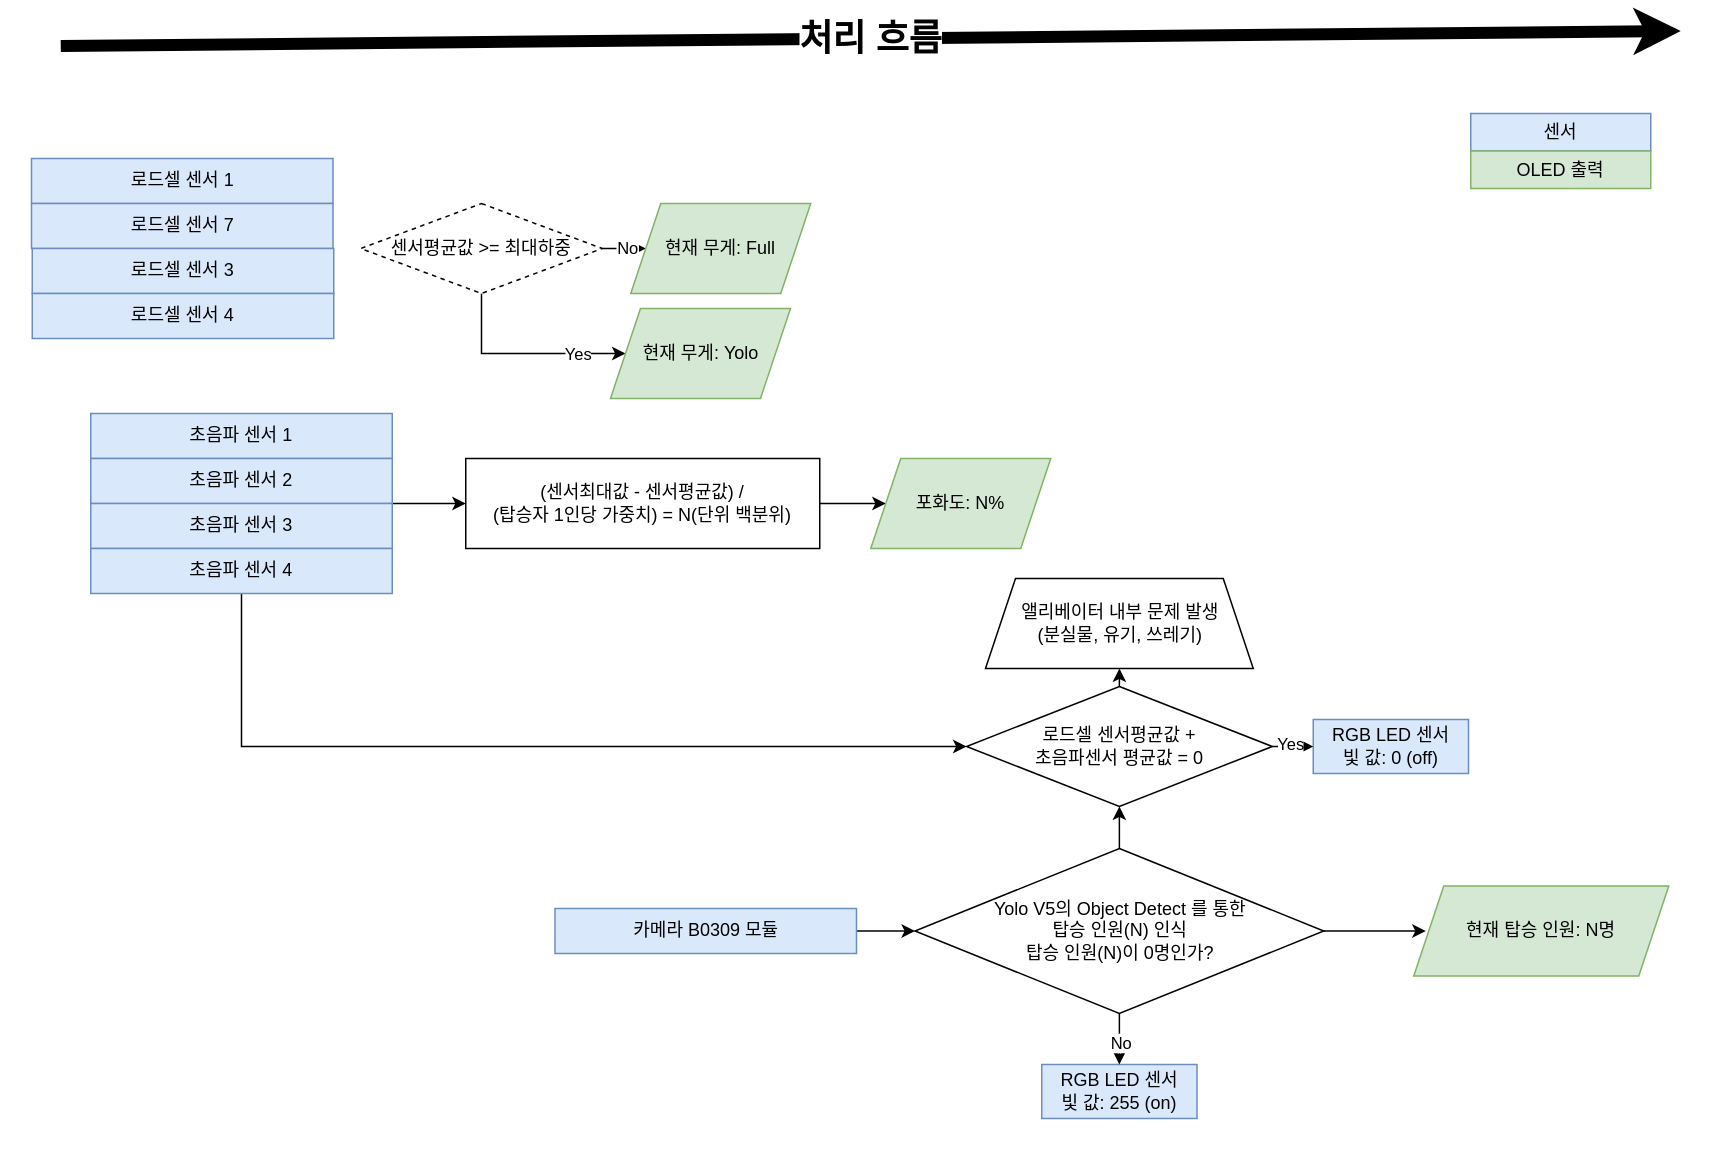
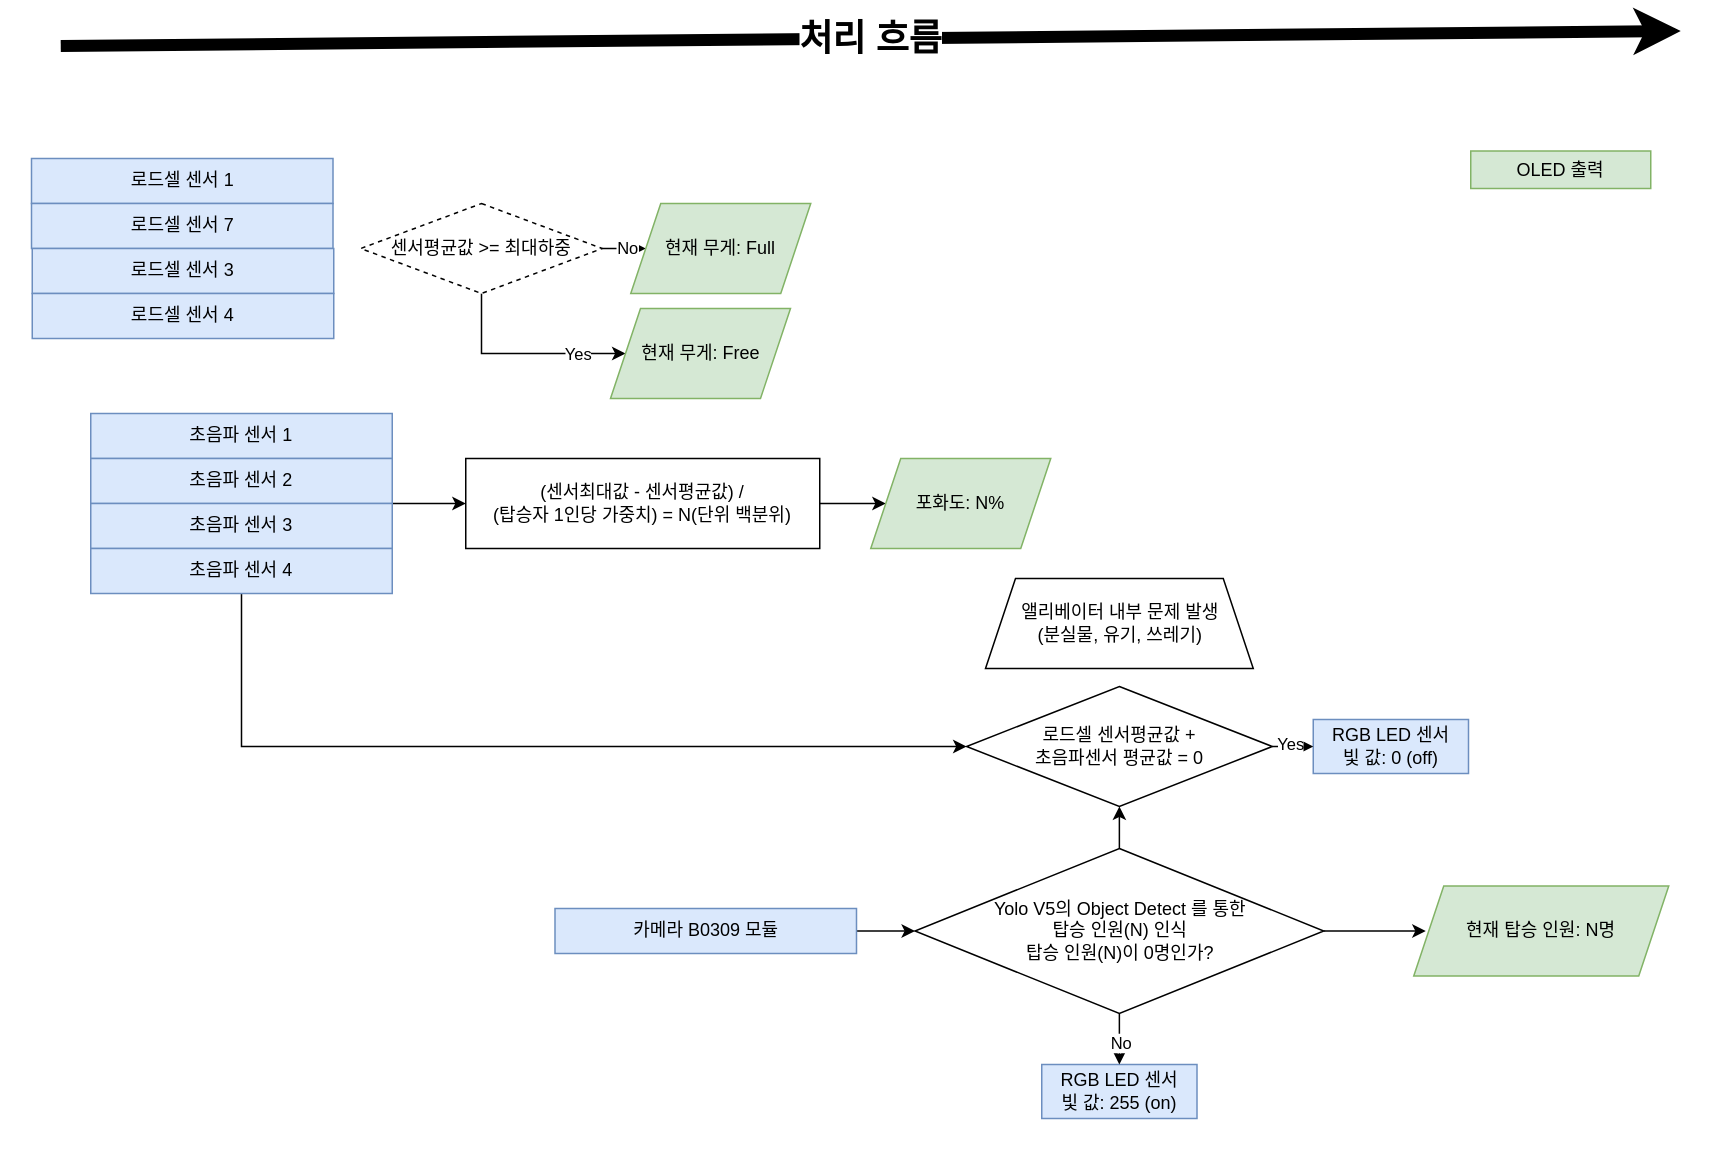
(1561, 132) -> none
(701, 353) -> (701, 353)
(1119, 682) -> none
